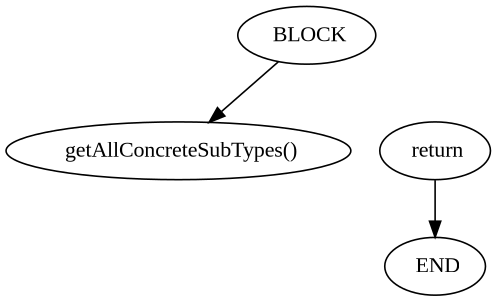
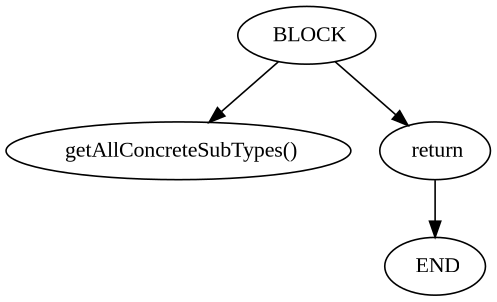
none -> (366, 88)
